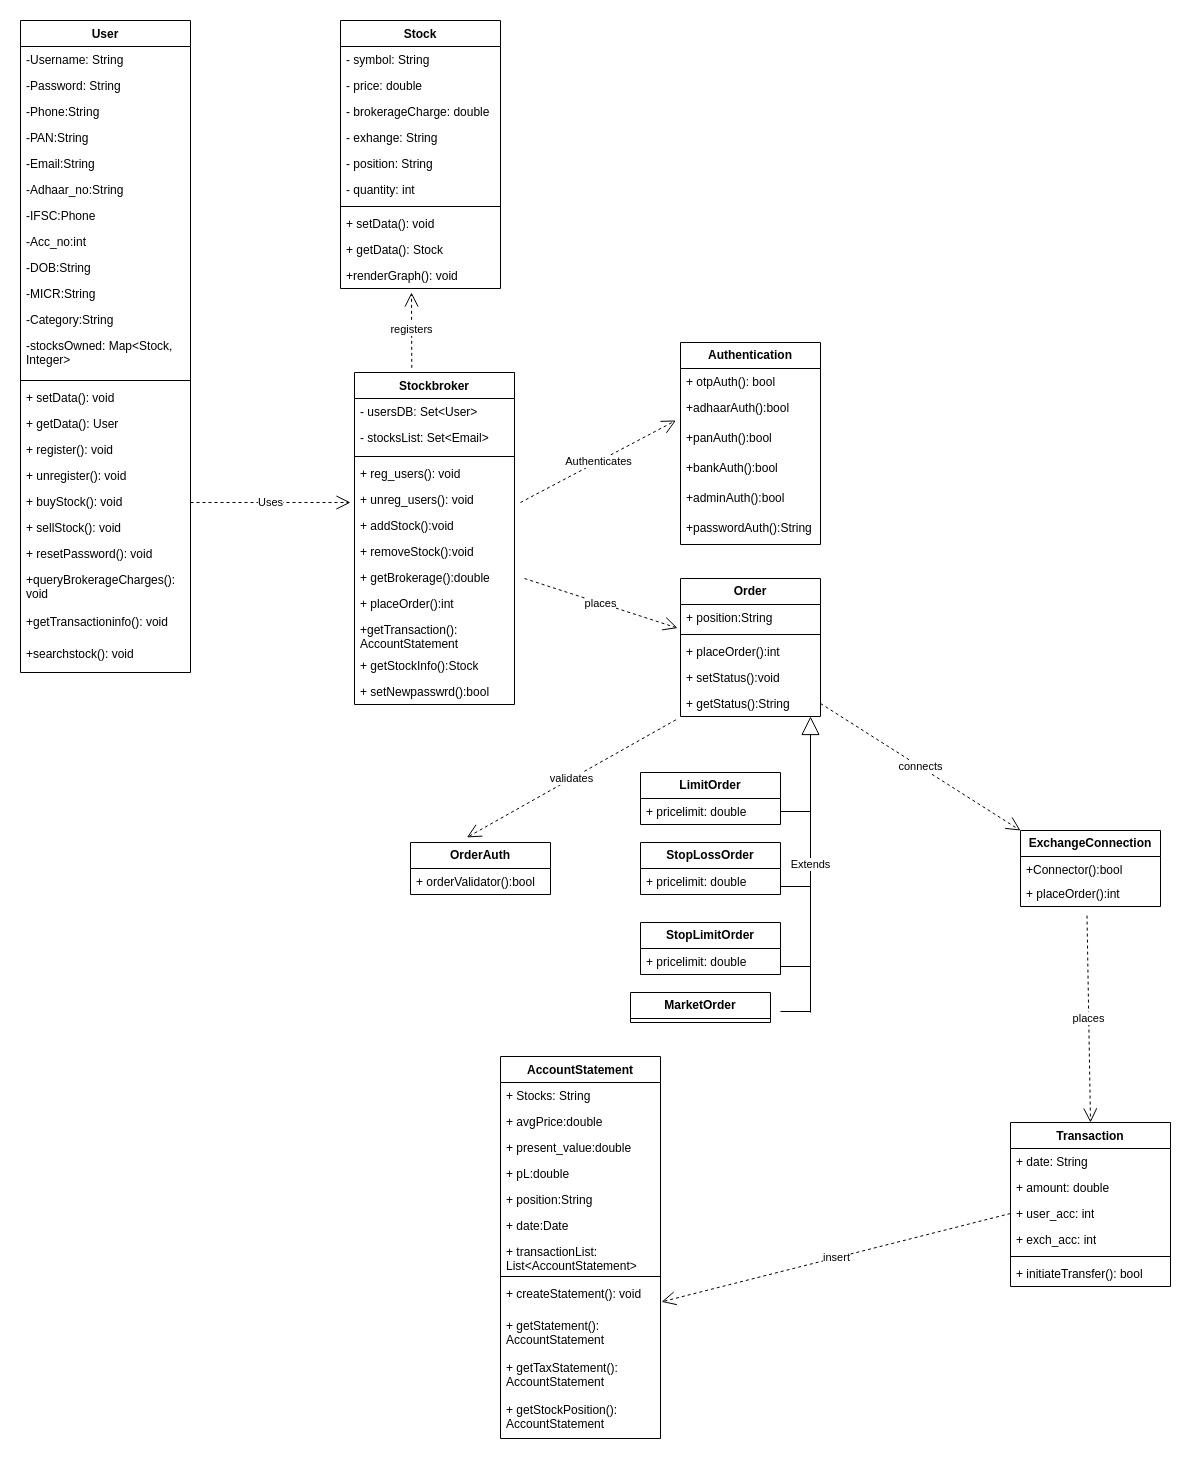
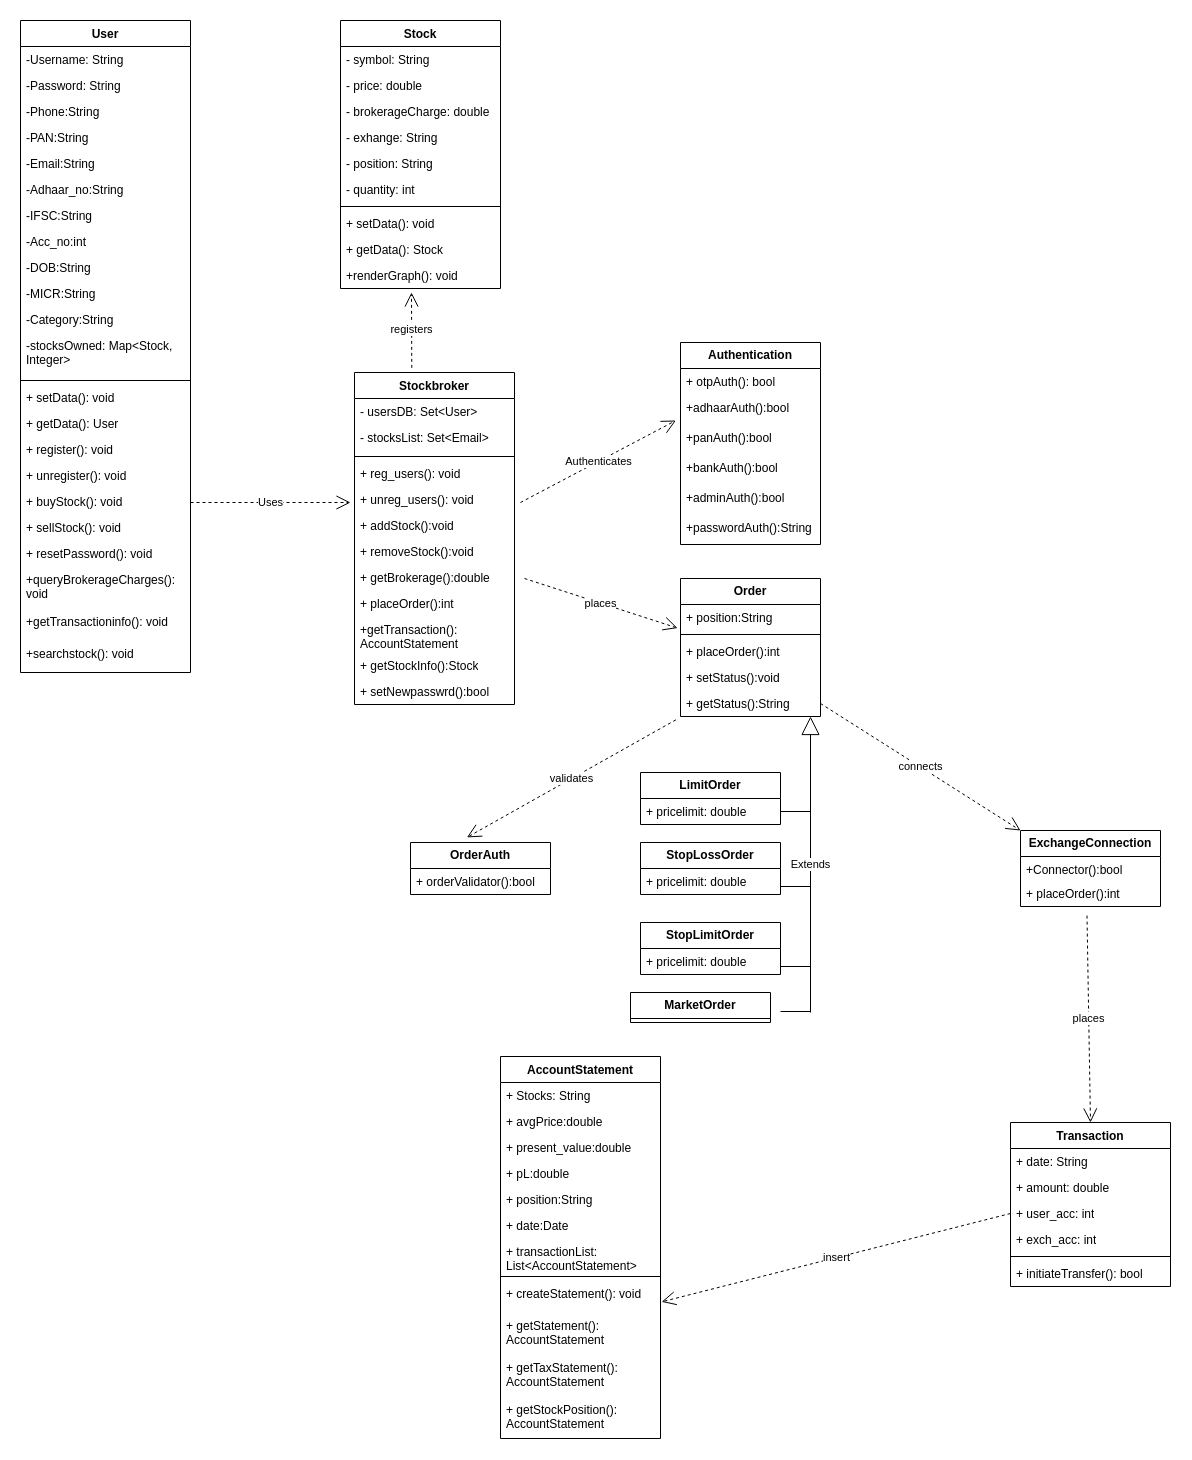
(62, 217) -> (64, 217)
